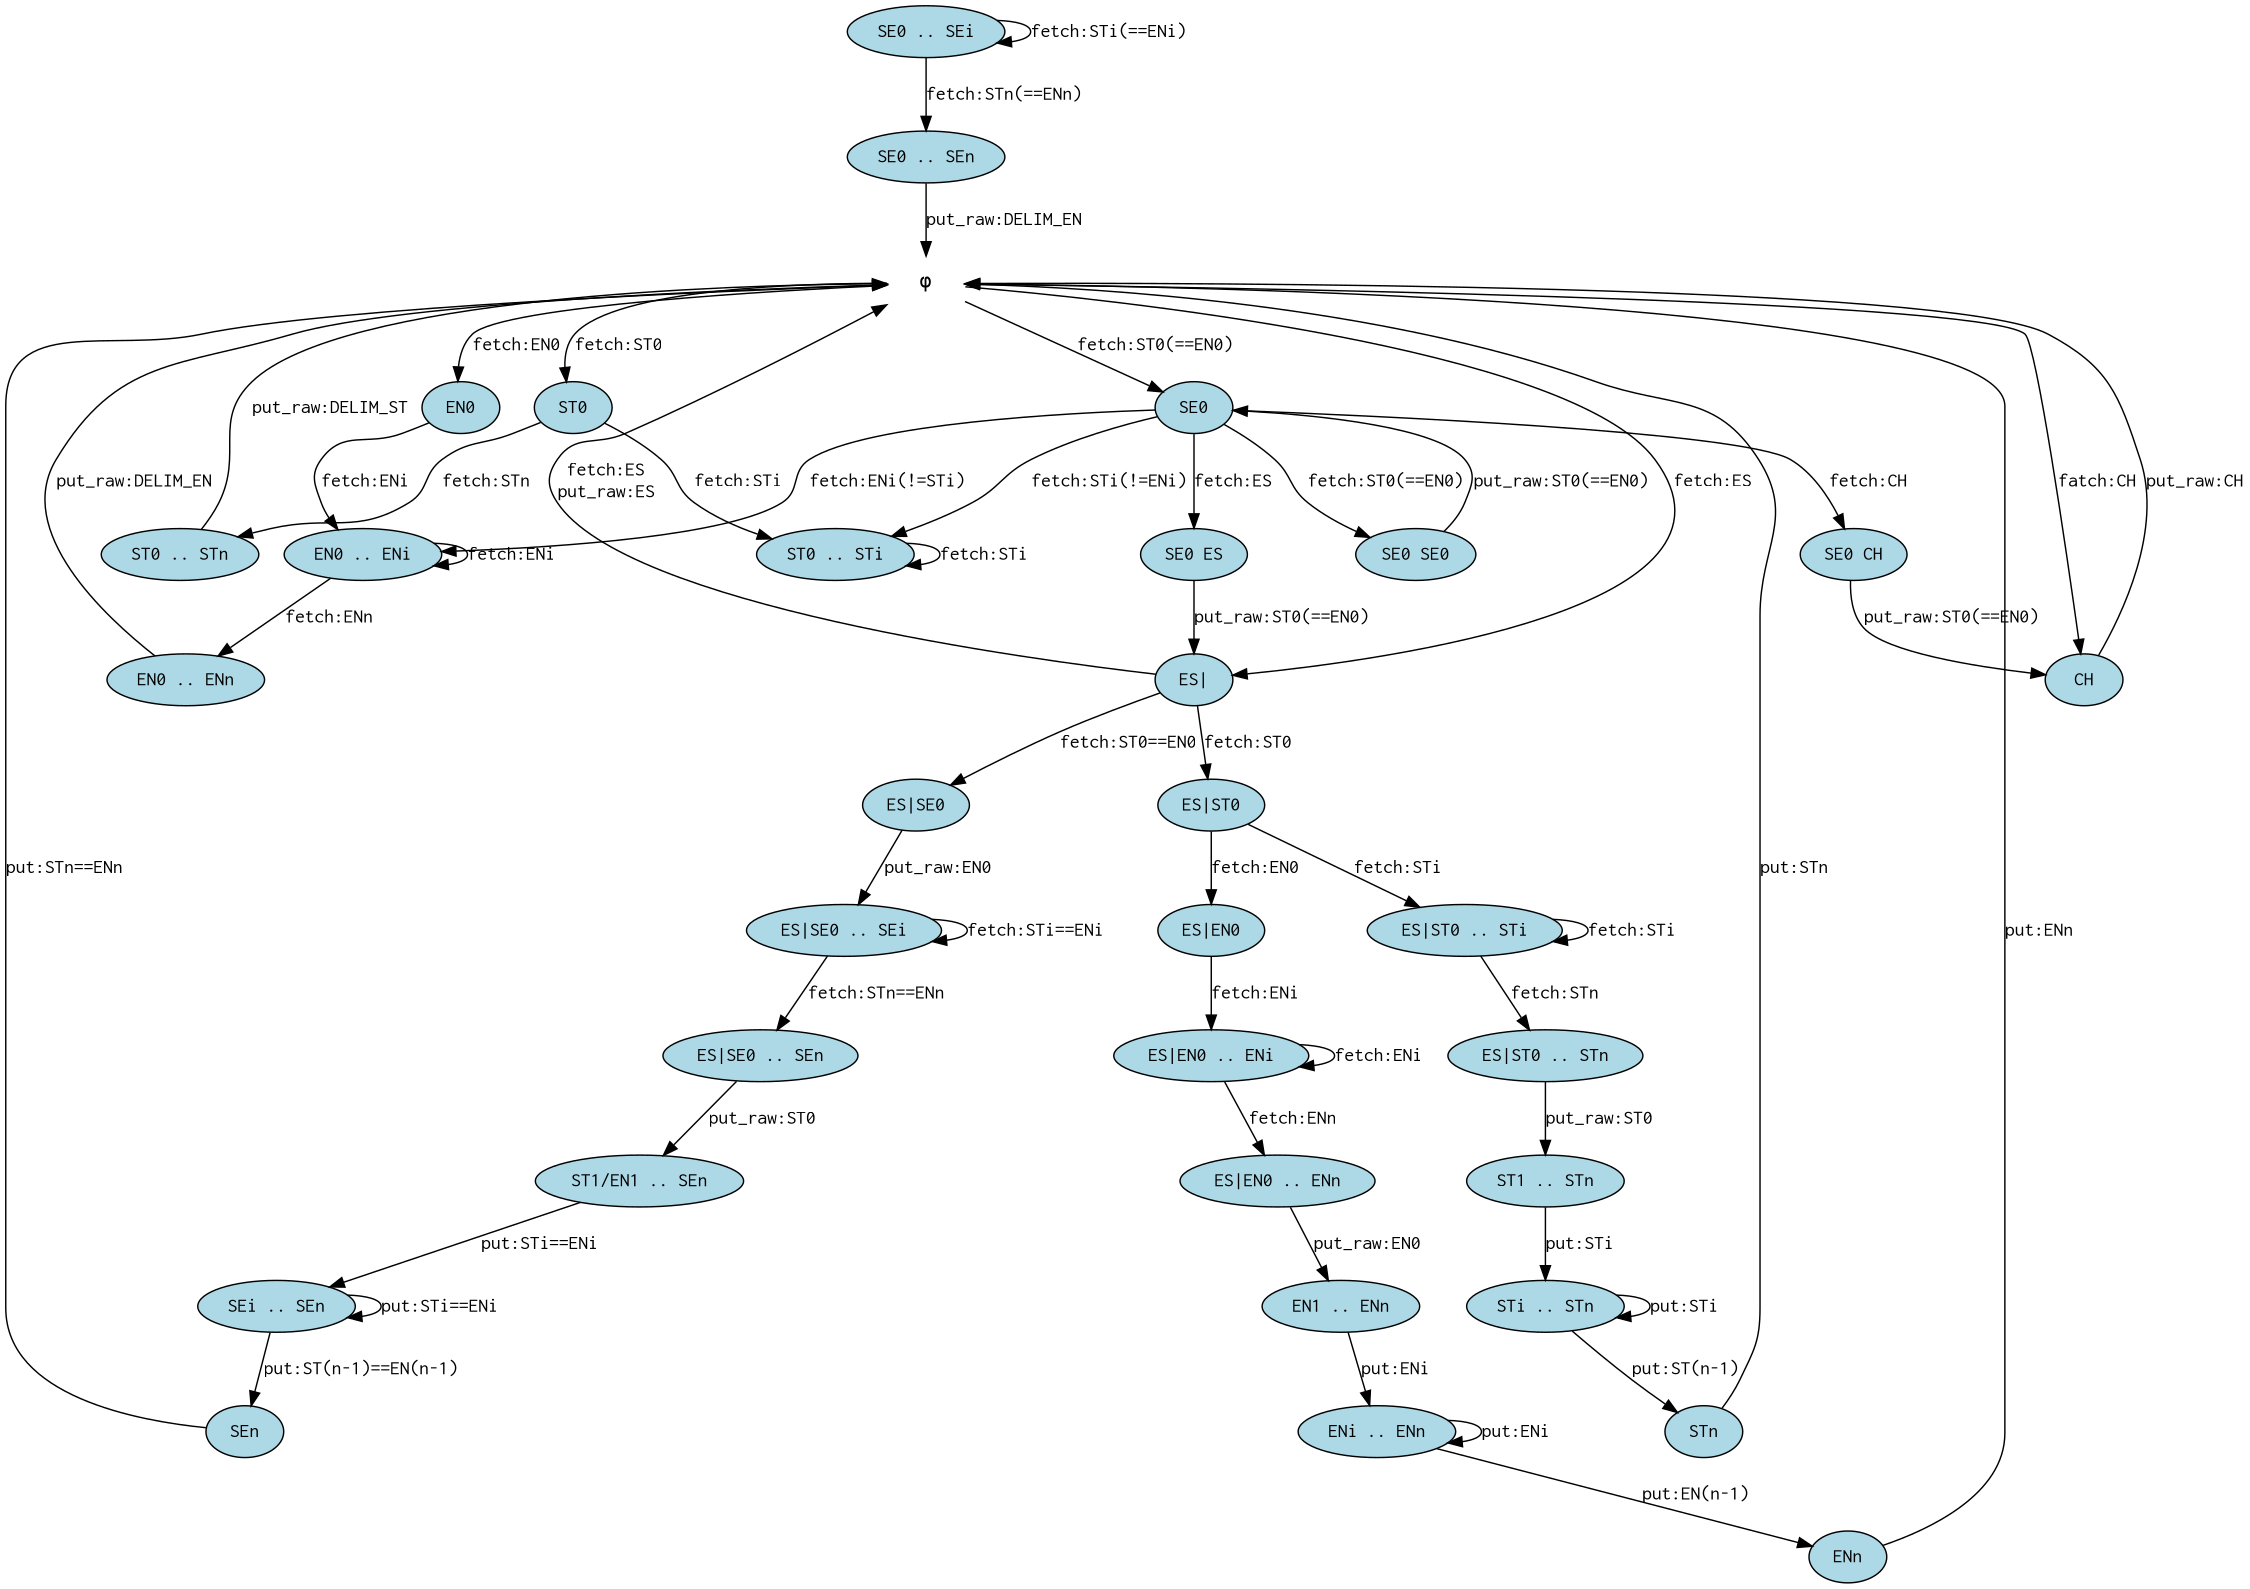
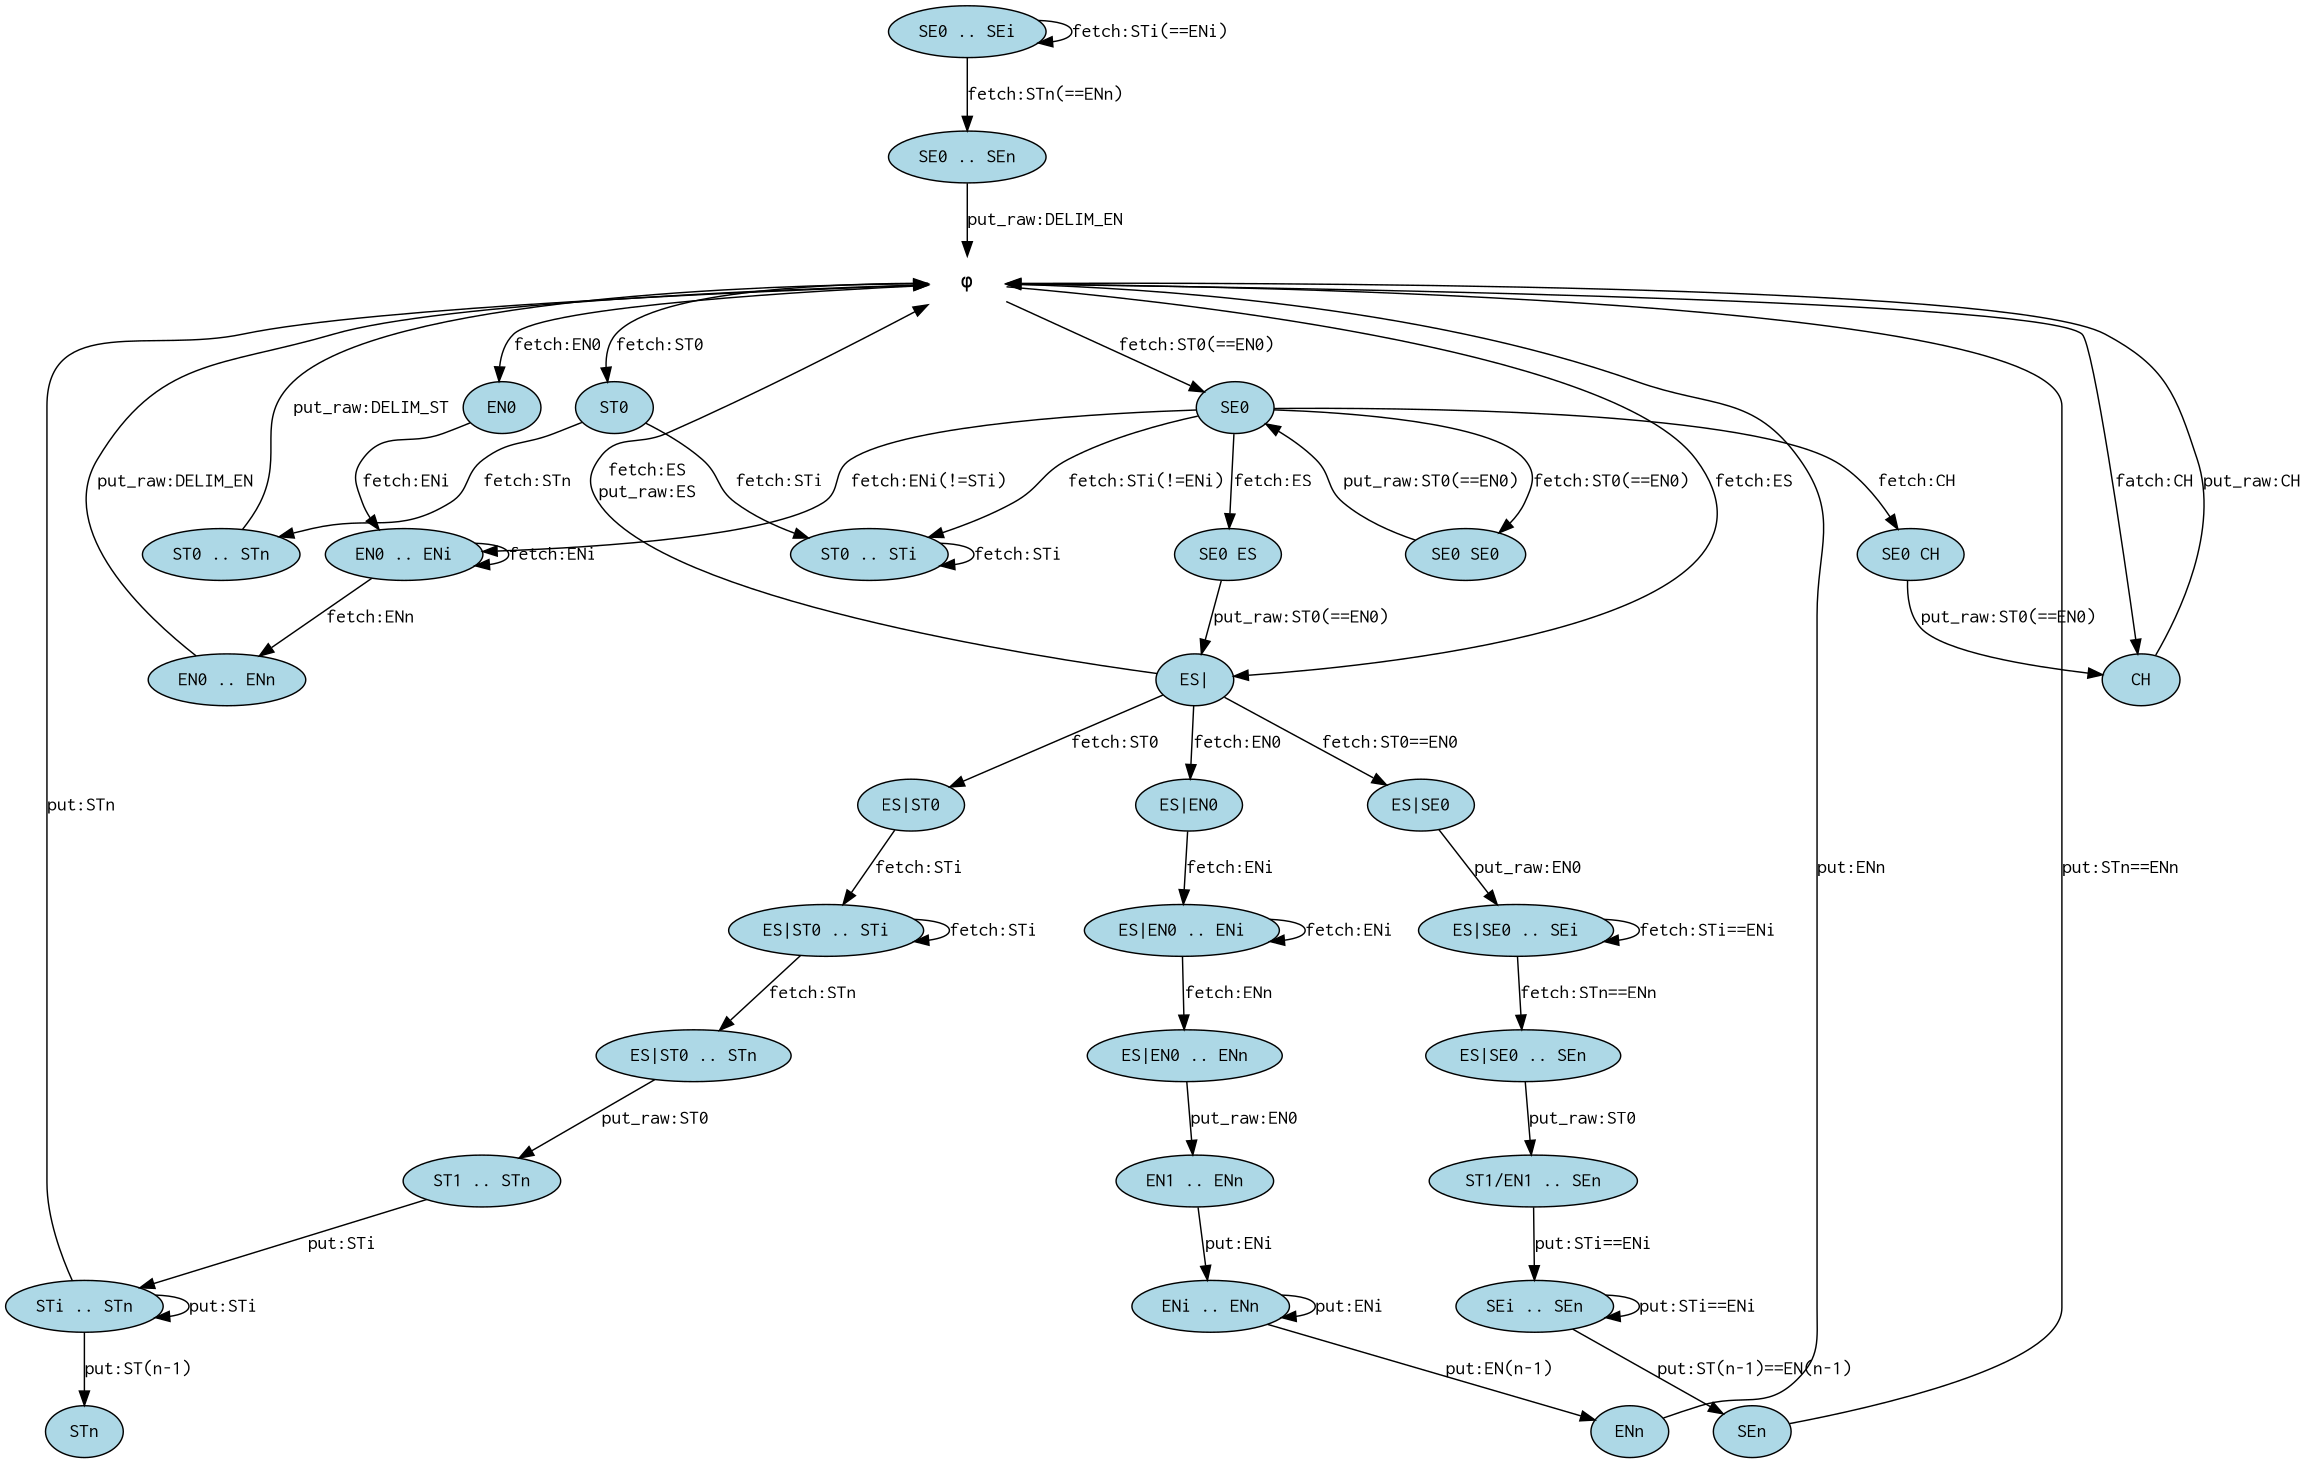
(1774, 531) -> (49, 392)
(1211, 861) -> (1192, 735)
